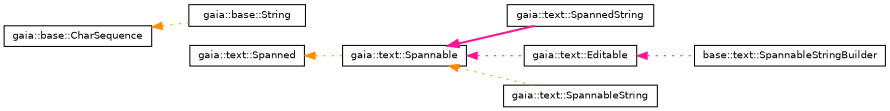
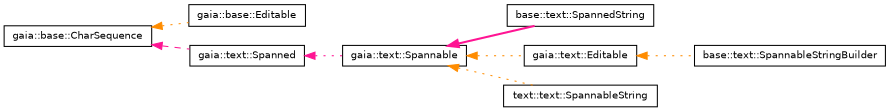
(247, 15) -> (247, 15)
(580, 15) -> (580, 15)
none -> (176, 47)
(329, 56) -> (329, 56)
(501, 56) -> (501, 56)
(671, 56) -> (671, 56)
(580, 96) -> (580, 96)
